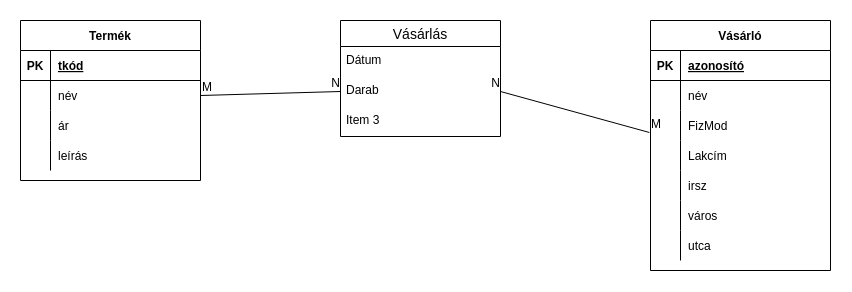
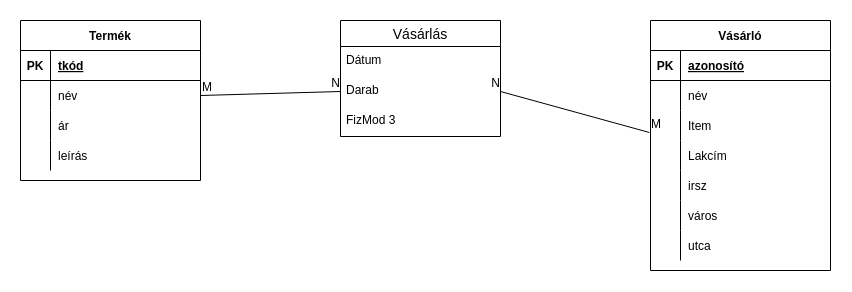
(365, 120) -> (370, 120)
(707, 126) -> (701, 126)
